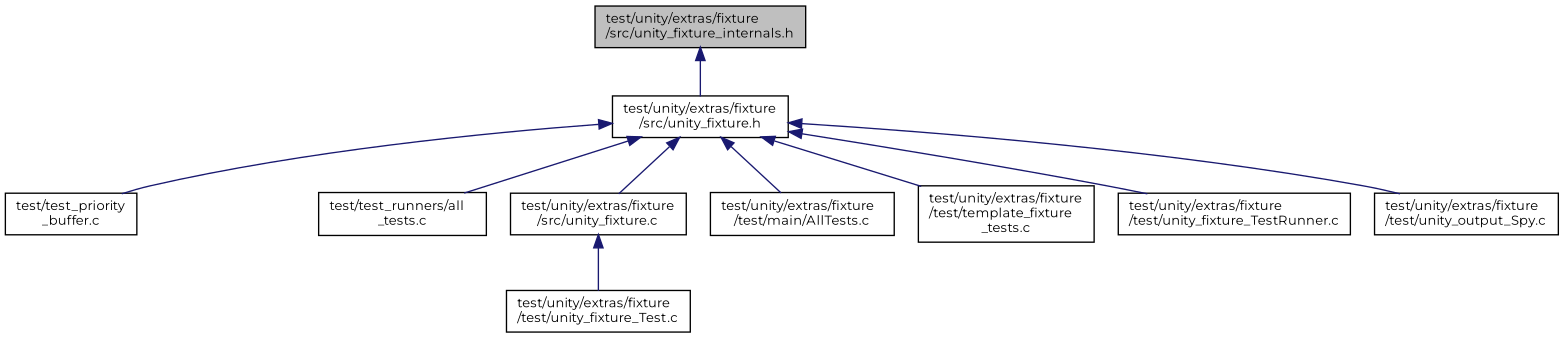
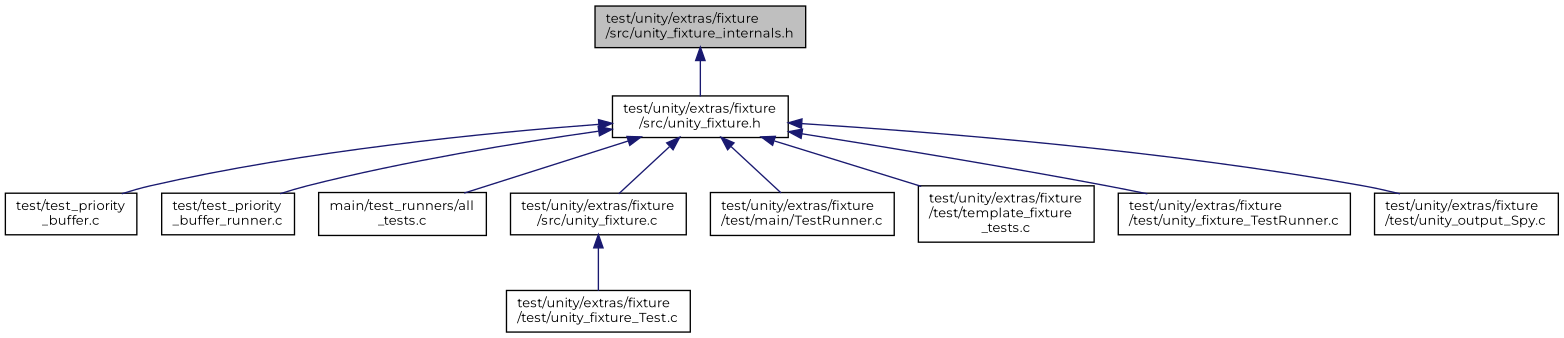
none -> (228, 214)
(402, 214) -> (402, 214)
(802, 214) -> (802, 214)
